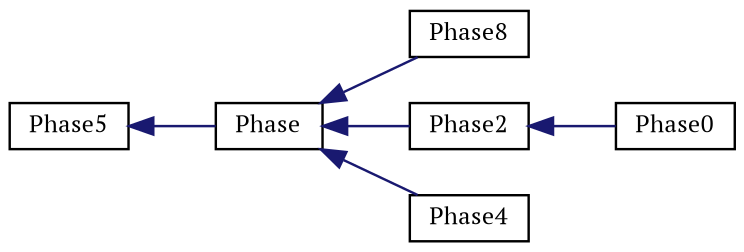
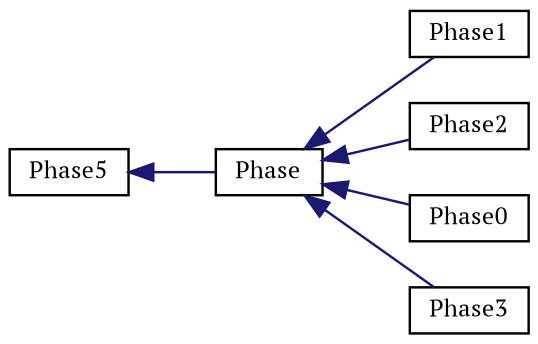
(469, 34) -> (469, 34)
(585, 126) -> (378, 197)
(469, 218) -> (469, 310)
